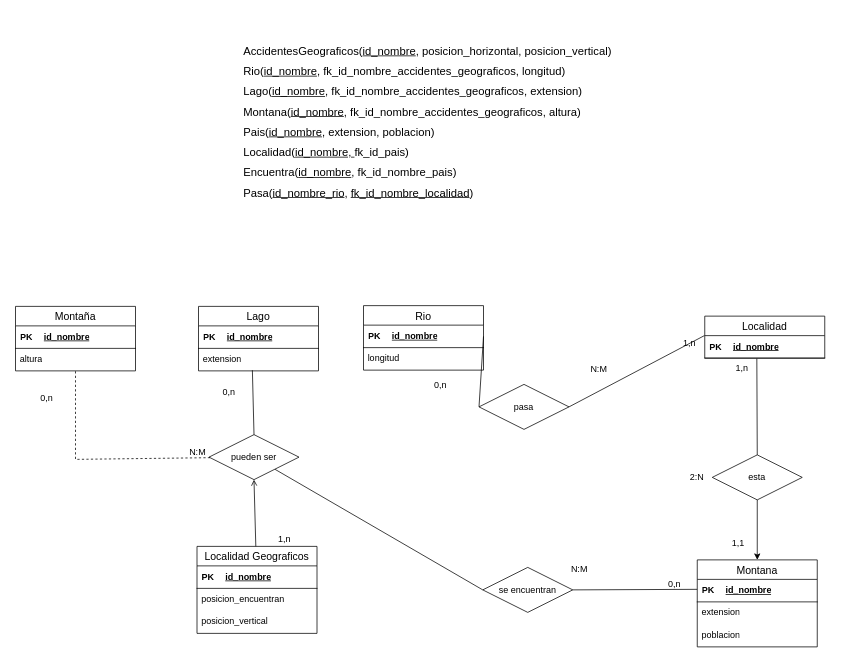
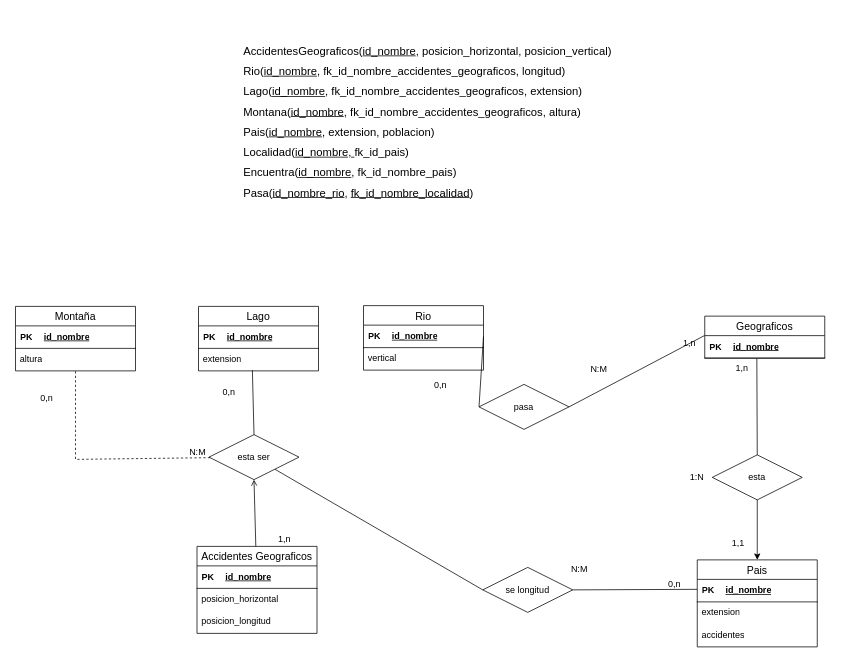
(764, 327) -> (764, 327)
(386, 358) -> (386, 358)
(254, 457) -> (254, 457)
(697, 477) -> (697, 477)
(257, 557) -> (257, 557)
(757, 570) -> (757, 570)
(528, 590) -> (528, 590)
(247, 599) -> (245, 599)
(240, 622) -> (240, 622)
(722, 635) -> (726, 635)
